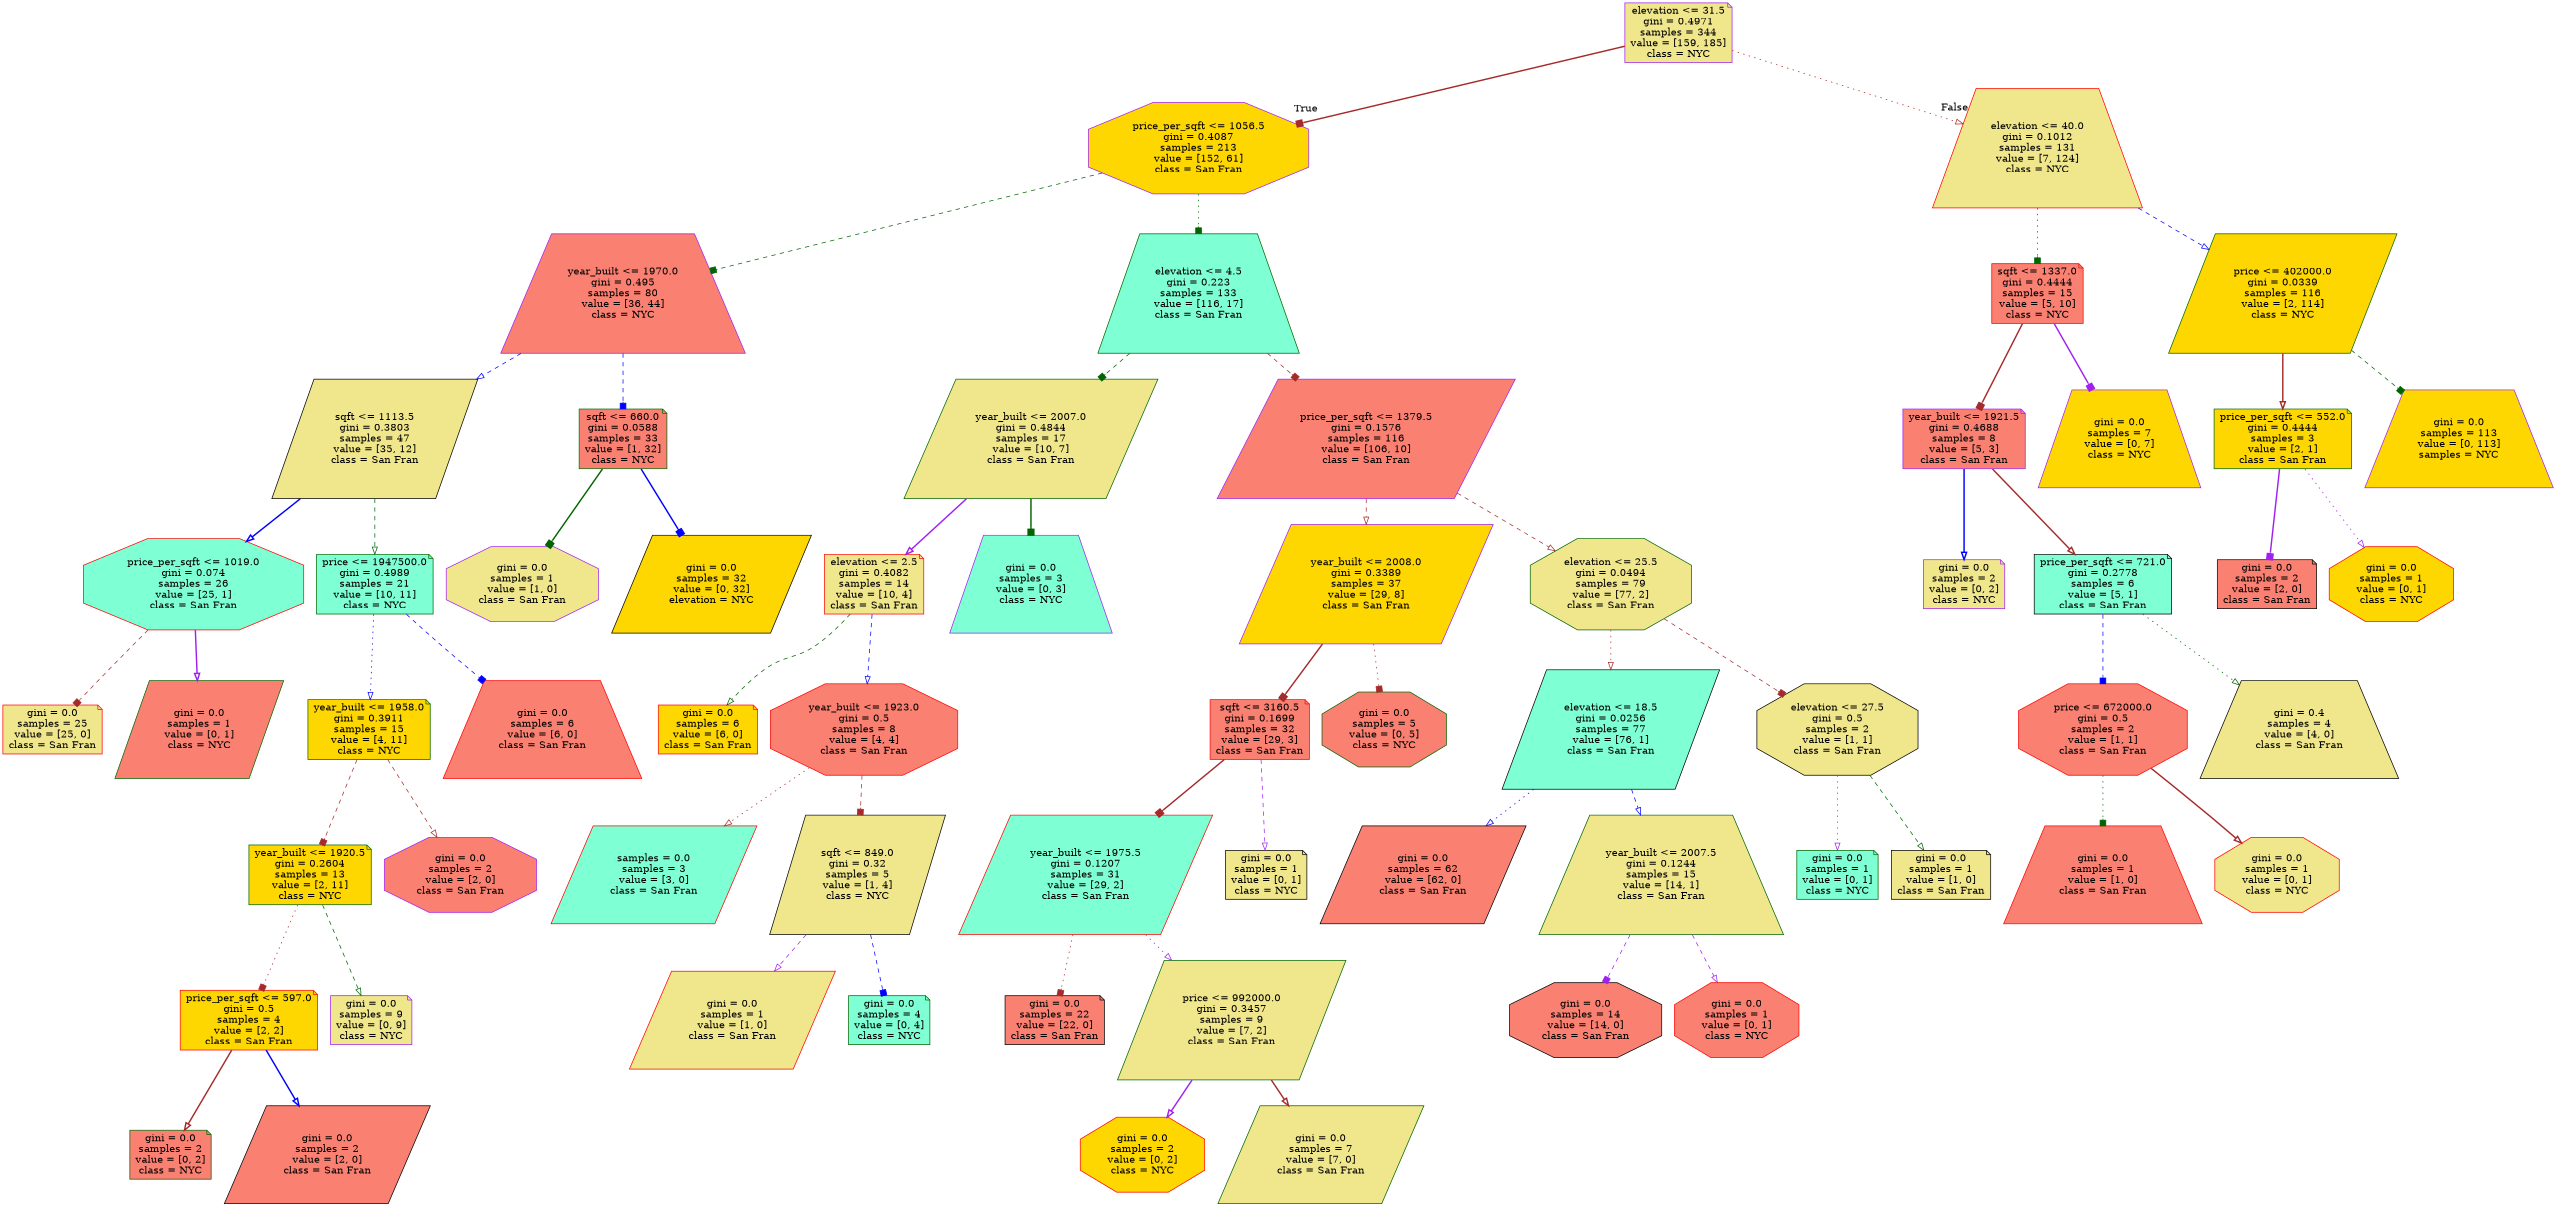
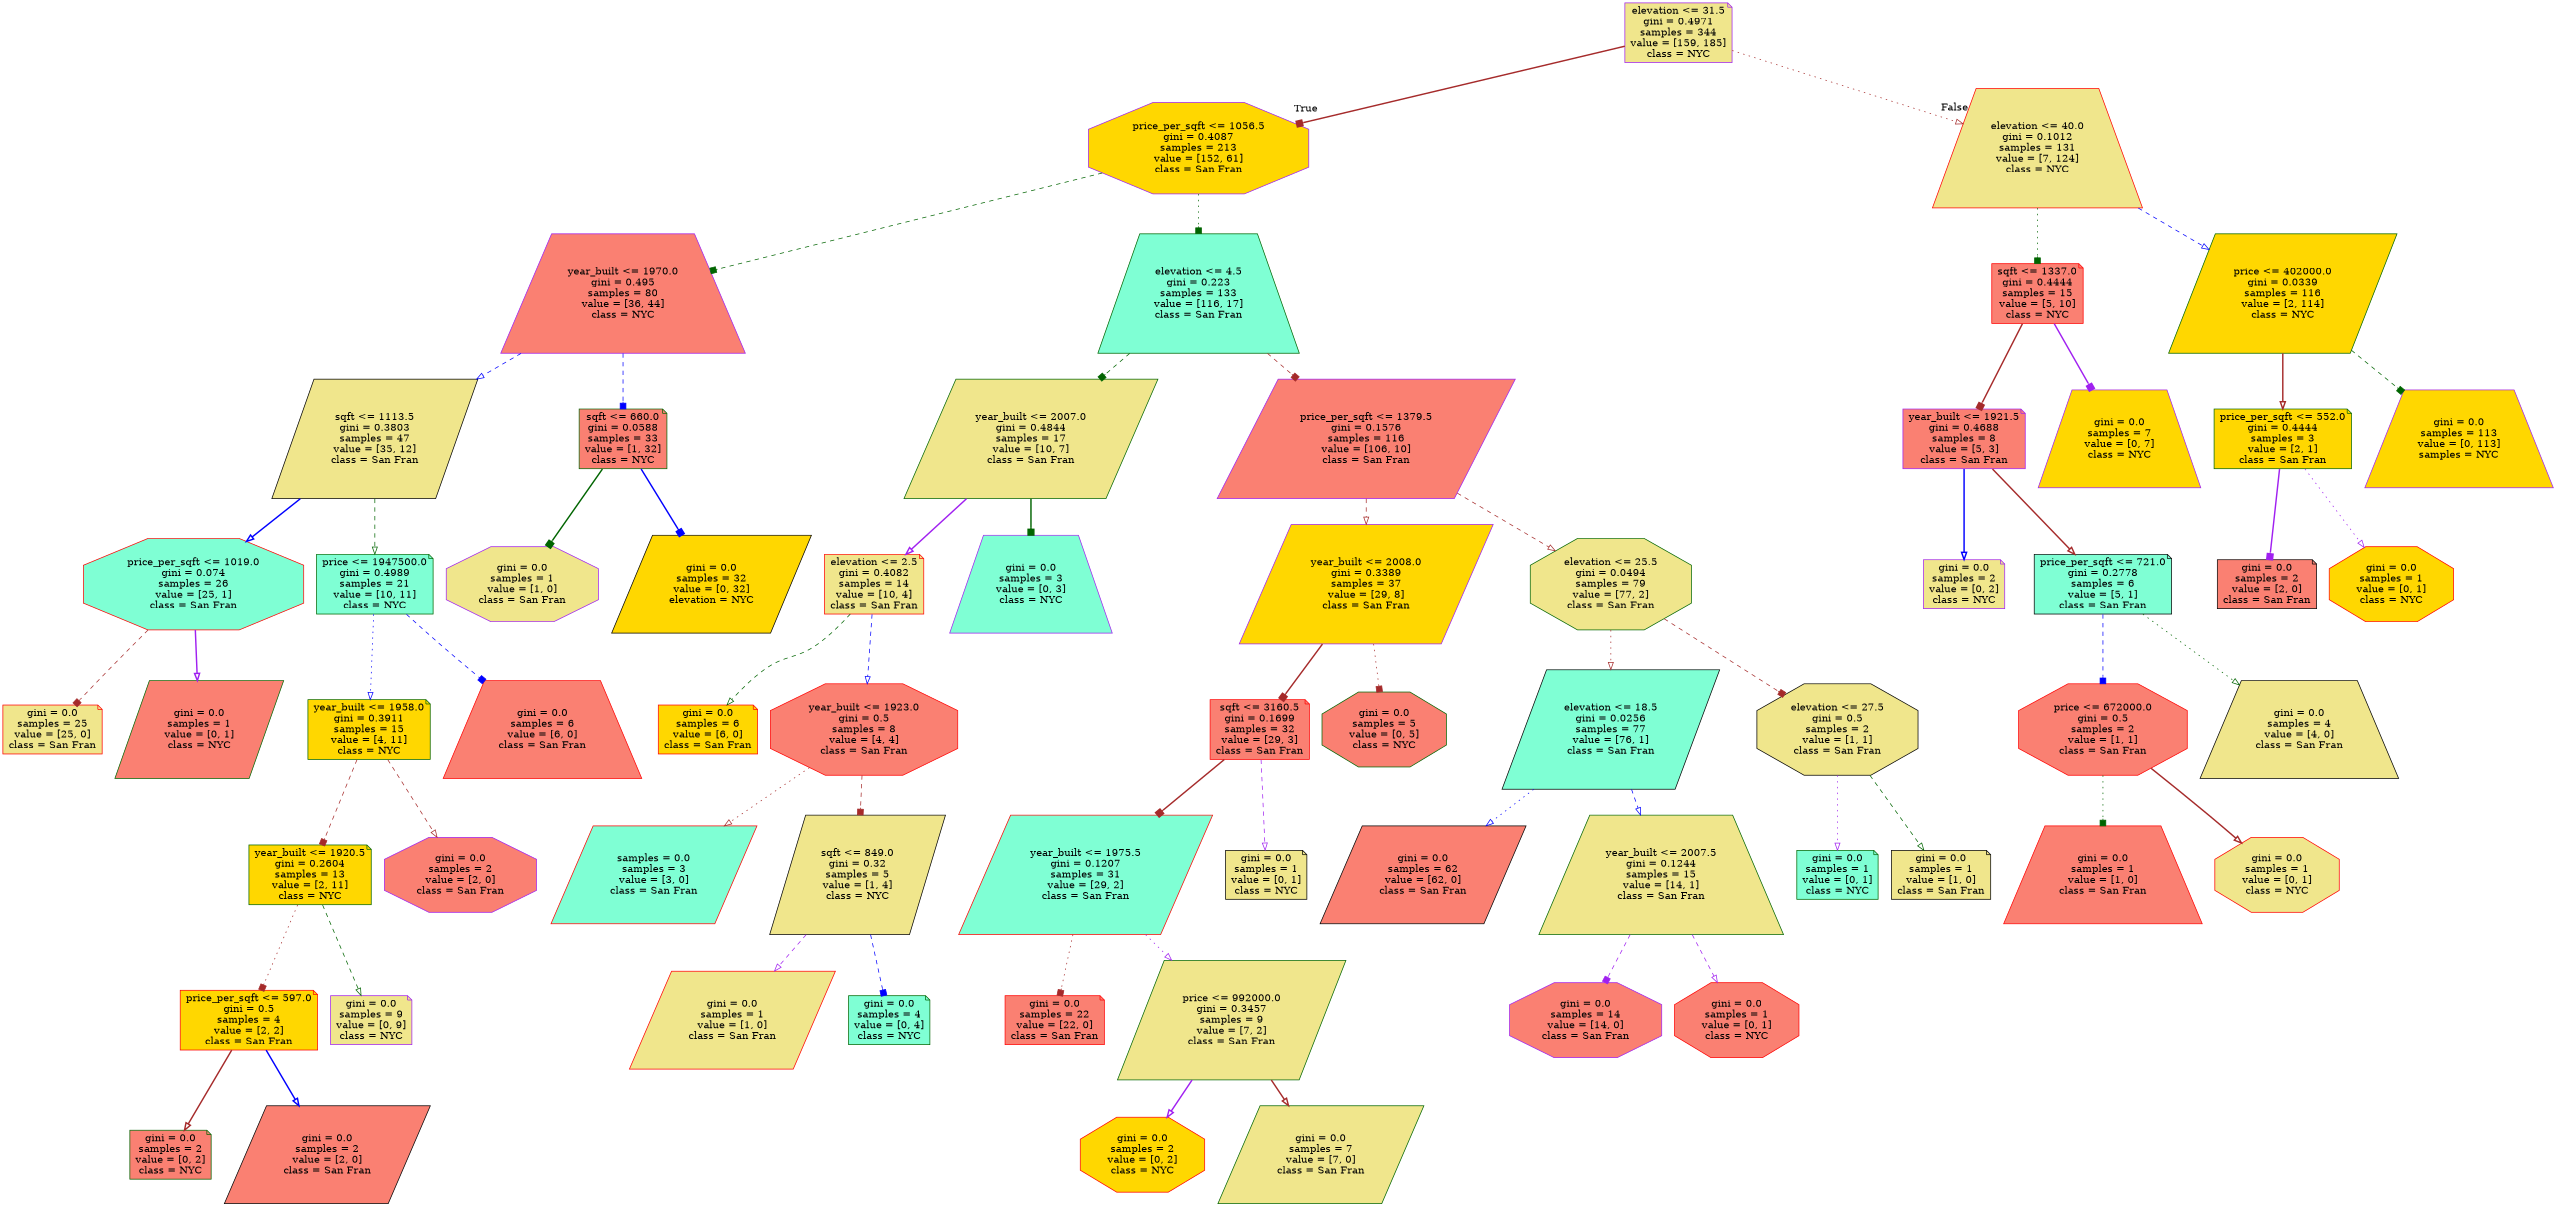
(2299, 730) -> (2299, 730)
(1055, 1020) -> (1055, 1020)
(1586, 1020) -> (1586, 1020)
